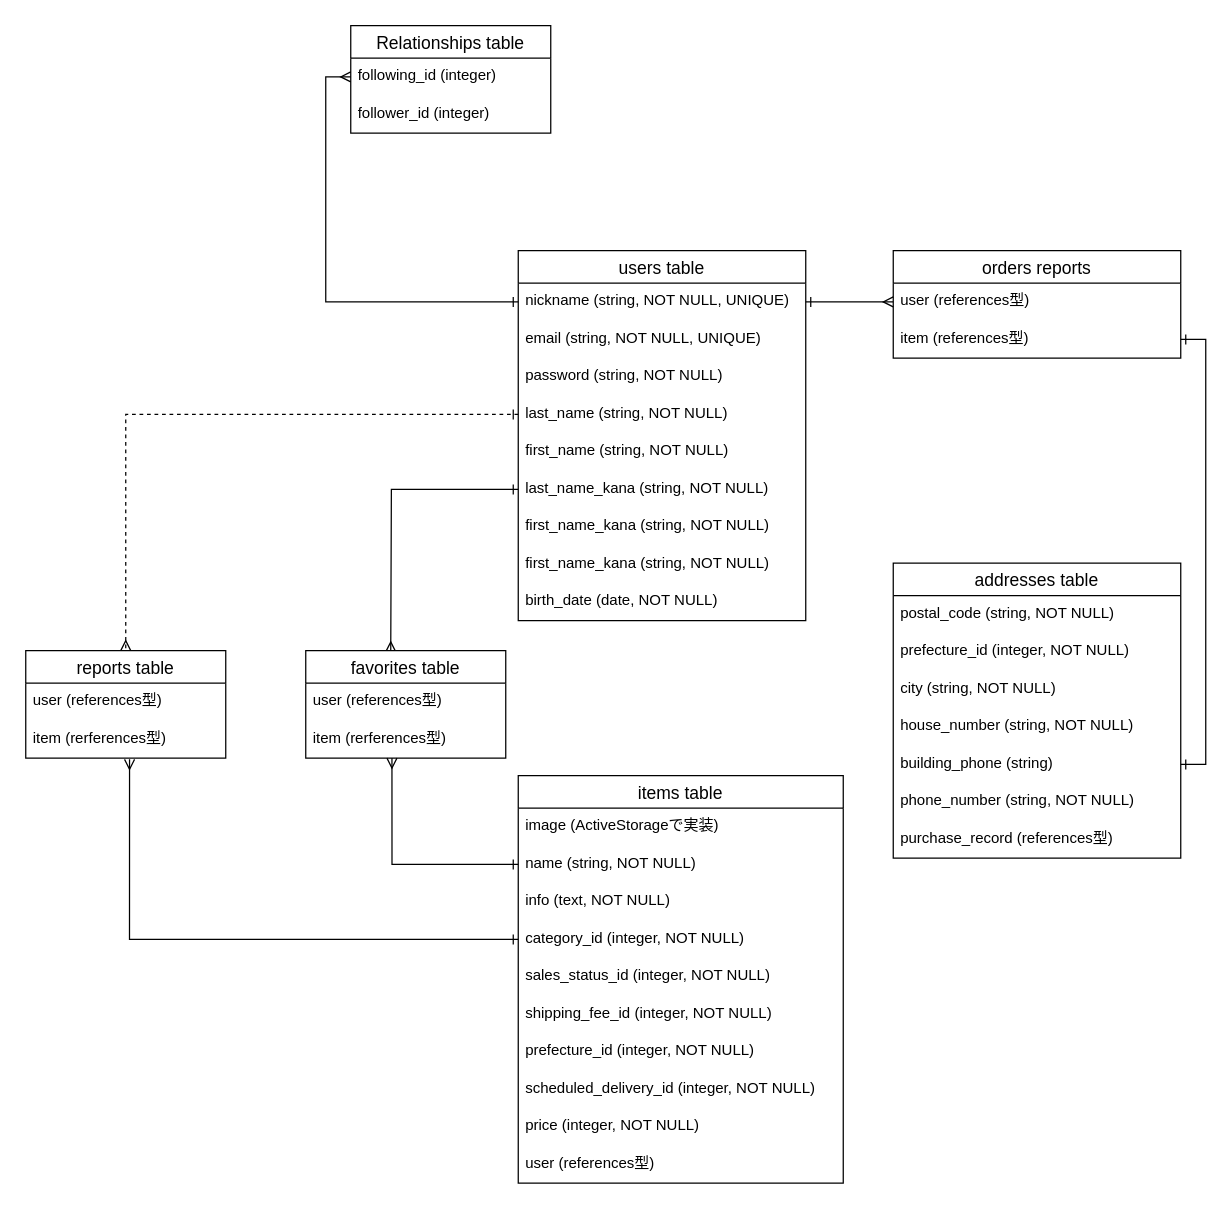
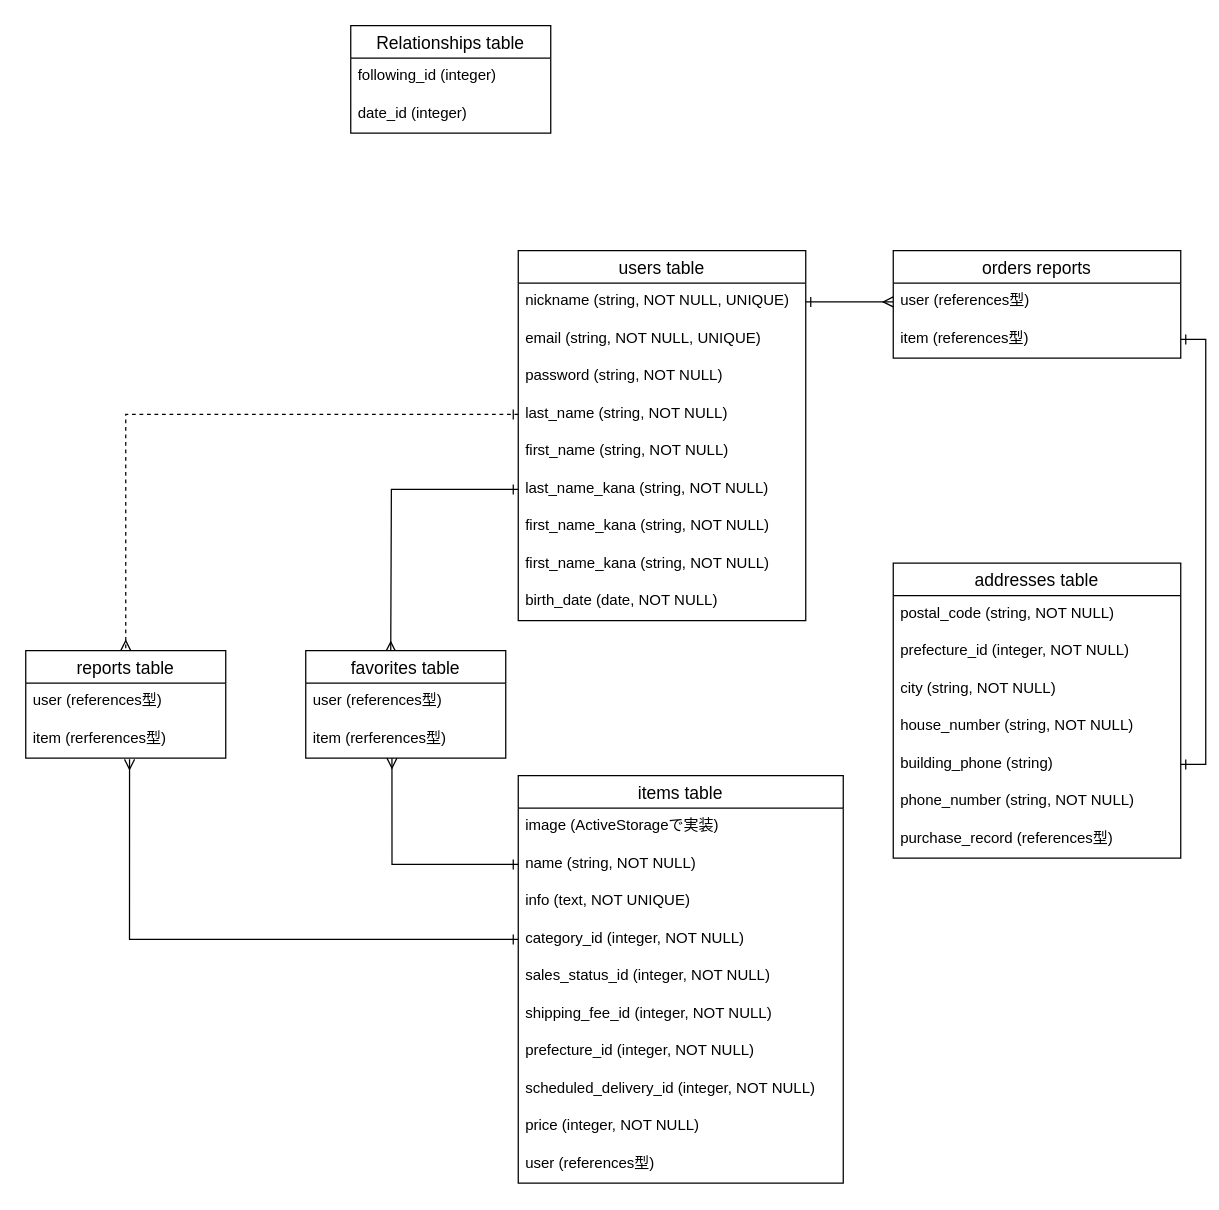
(436, 113) -> (423, 113)
(326, 274) -> none
(603, 900) -> (612, 900)
